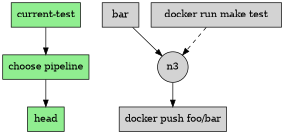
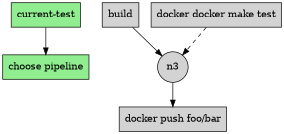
(121, 15) -> (121, 15)
(216, 15) -> (216, 15)
(46, 119) -> none
